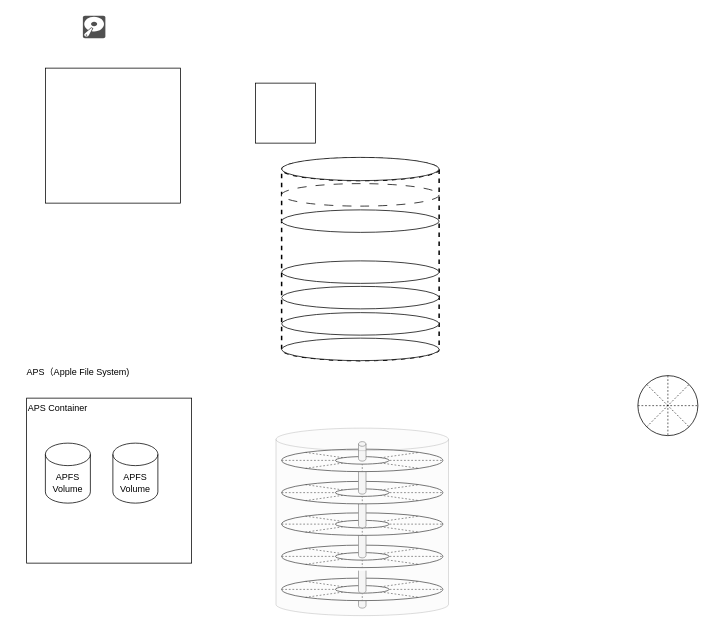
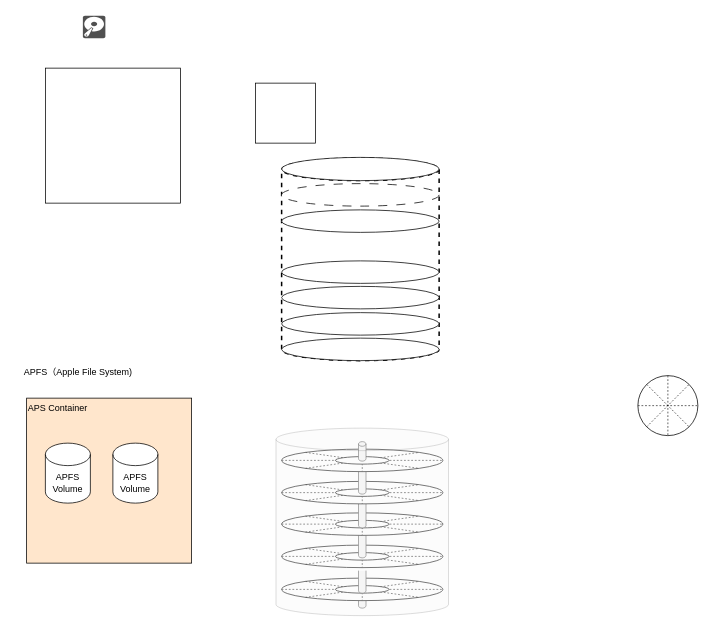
(80, 372) -> (80, 372)
(109, 480) -> (109, 480)
